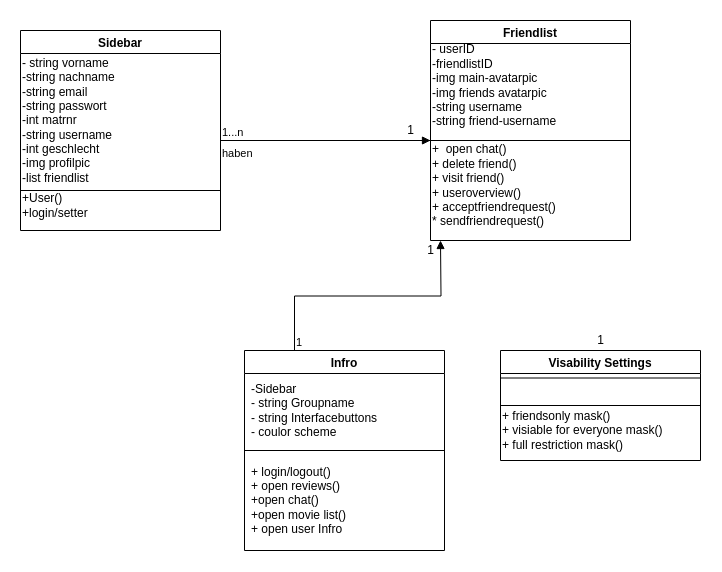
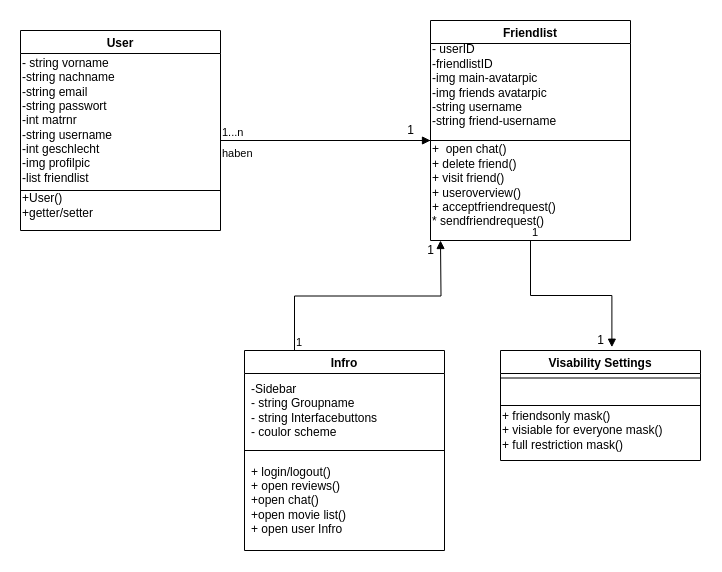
(120, 43) -> (120, 43)
(63, 206) -> (70, 206)
none -> (566, 296)
